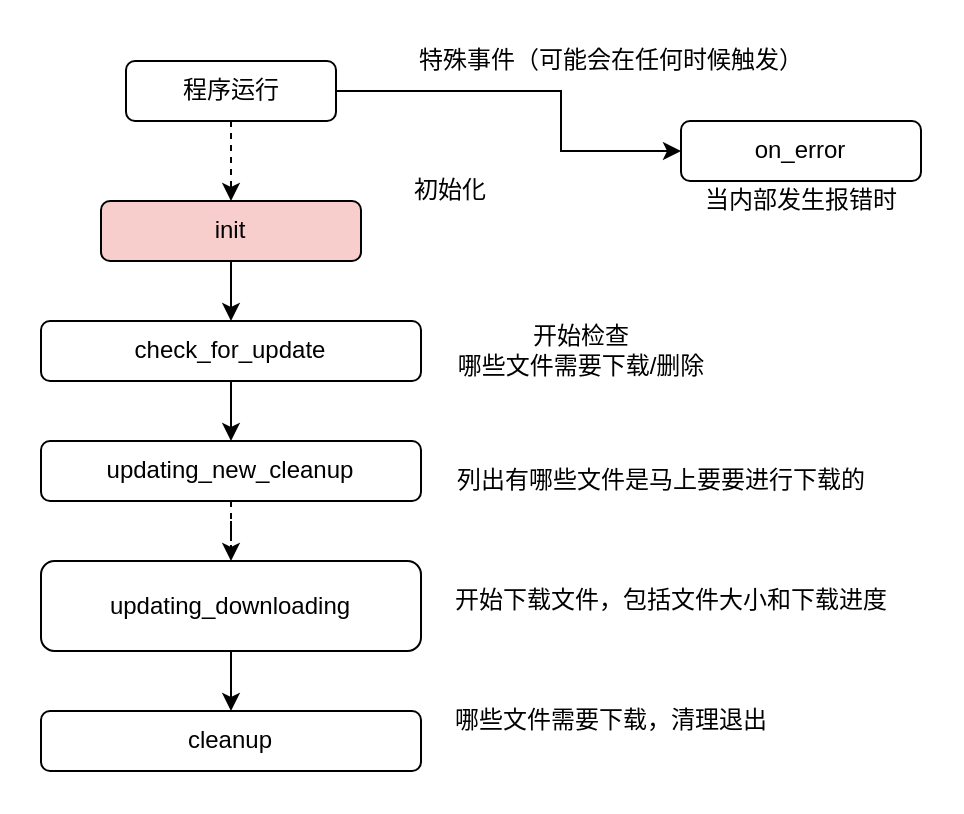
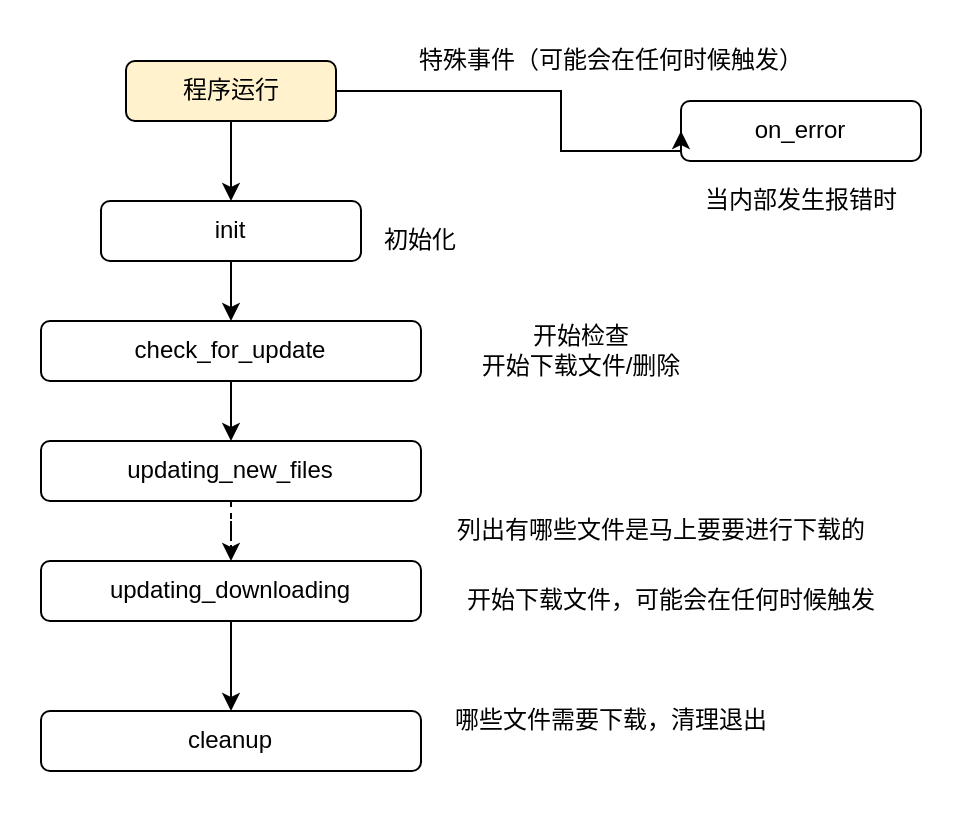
(231, 91) -> (231, 91)
(801, 151) -> (801, 131)
(231, 153) -> (231, 153)
(451, 191) -> (421, 241)
(231, 231) -> (231, 231)
(582, 351) -> (582, 351)
(231, 471) -> (231, 471)
(661, 481) -> (661, 531)
(672, 601) -> (672, 601)
(231, 606) -> (231, 591)
